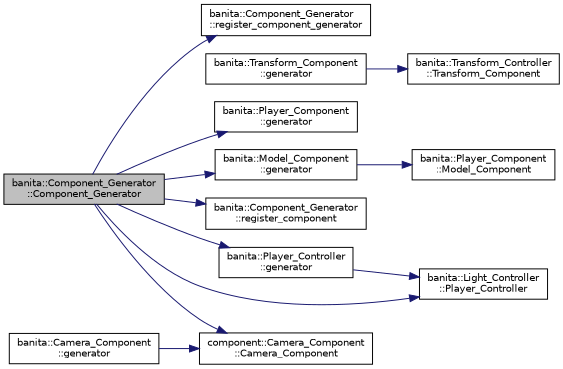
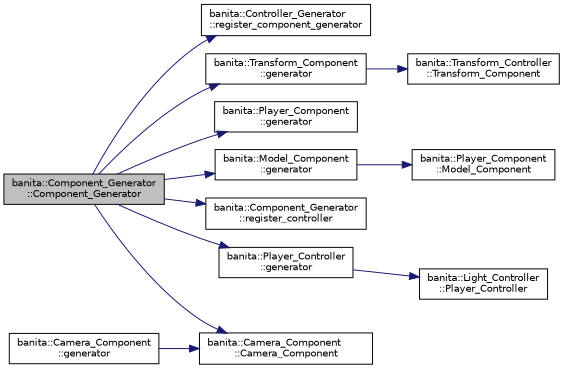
(286, 20) -> (286, 20)
(286, 214) -> (286, 214)
(238, 296) -> (150, 126)
(286, 349) -> (286, 349)
